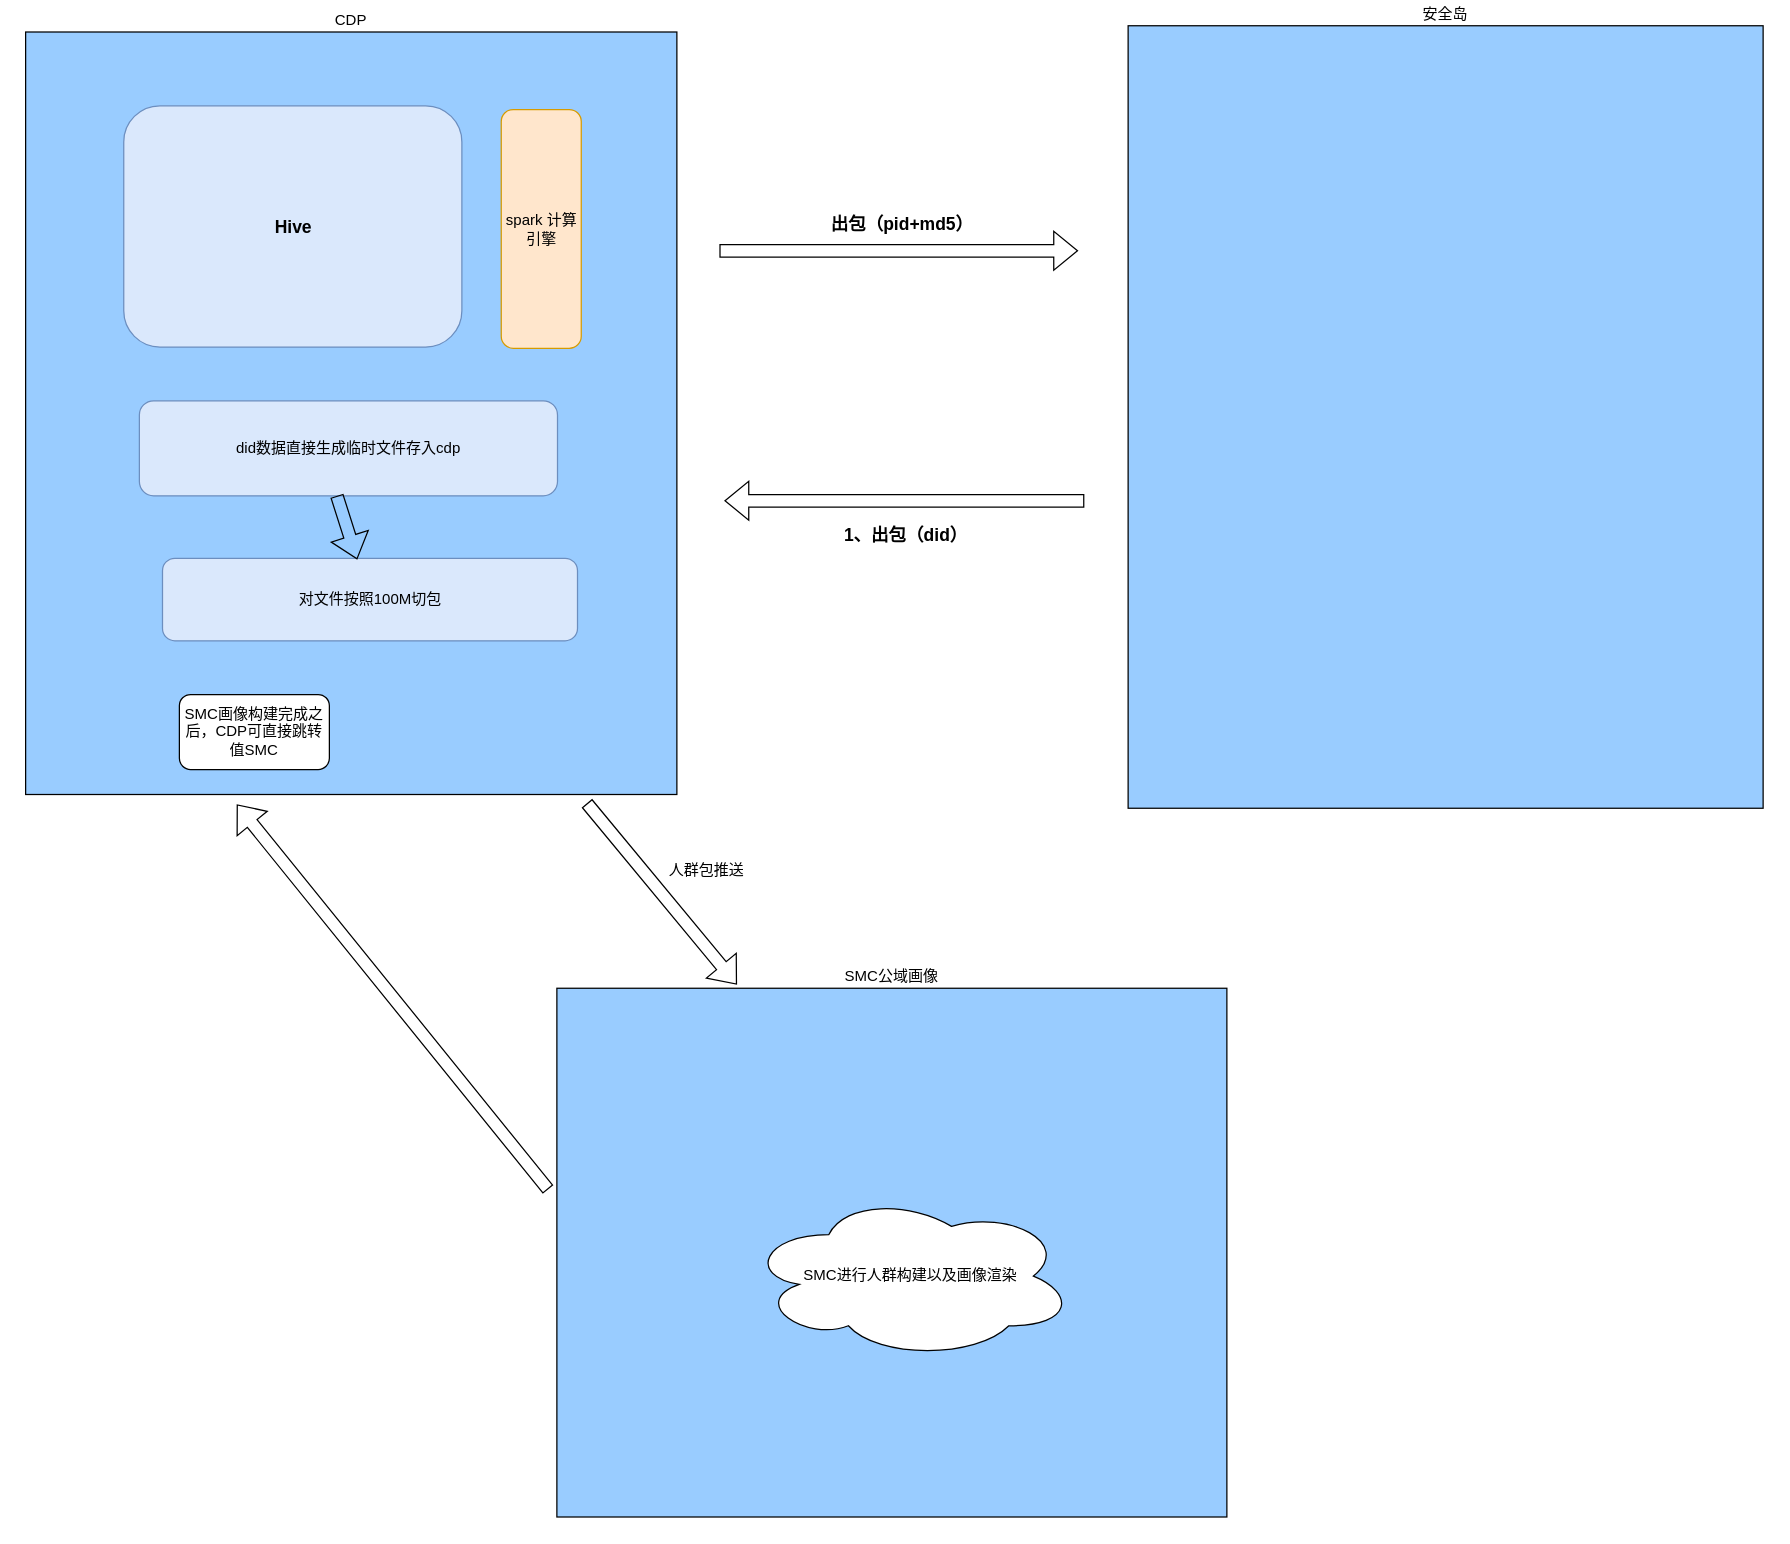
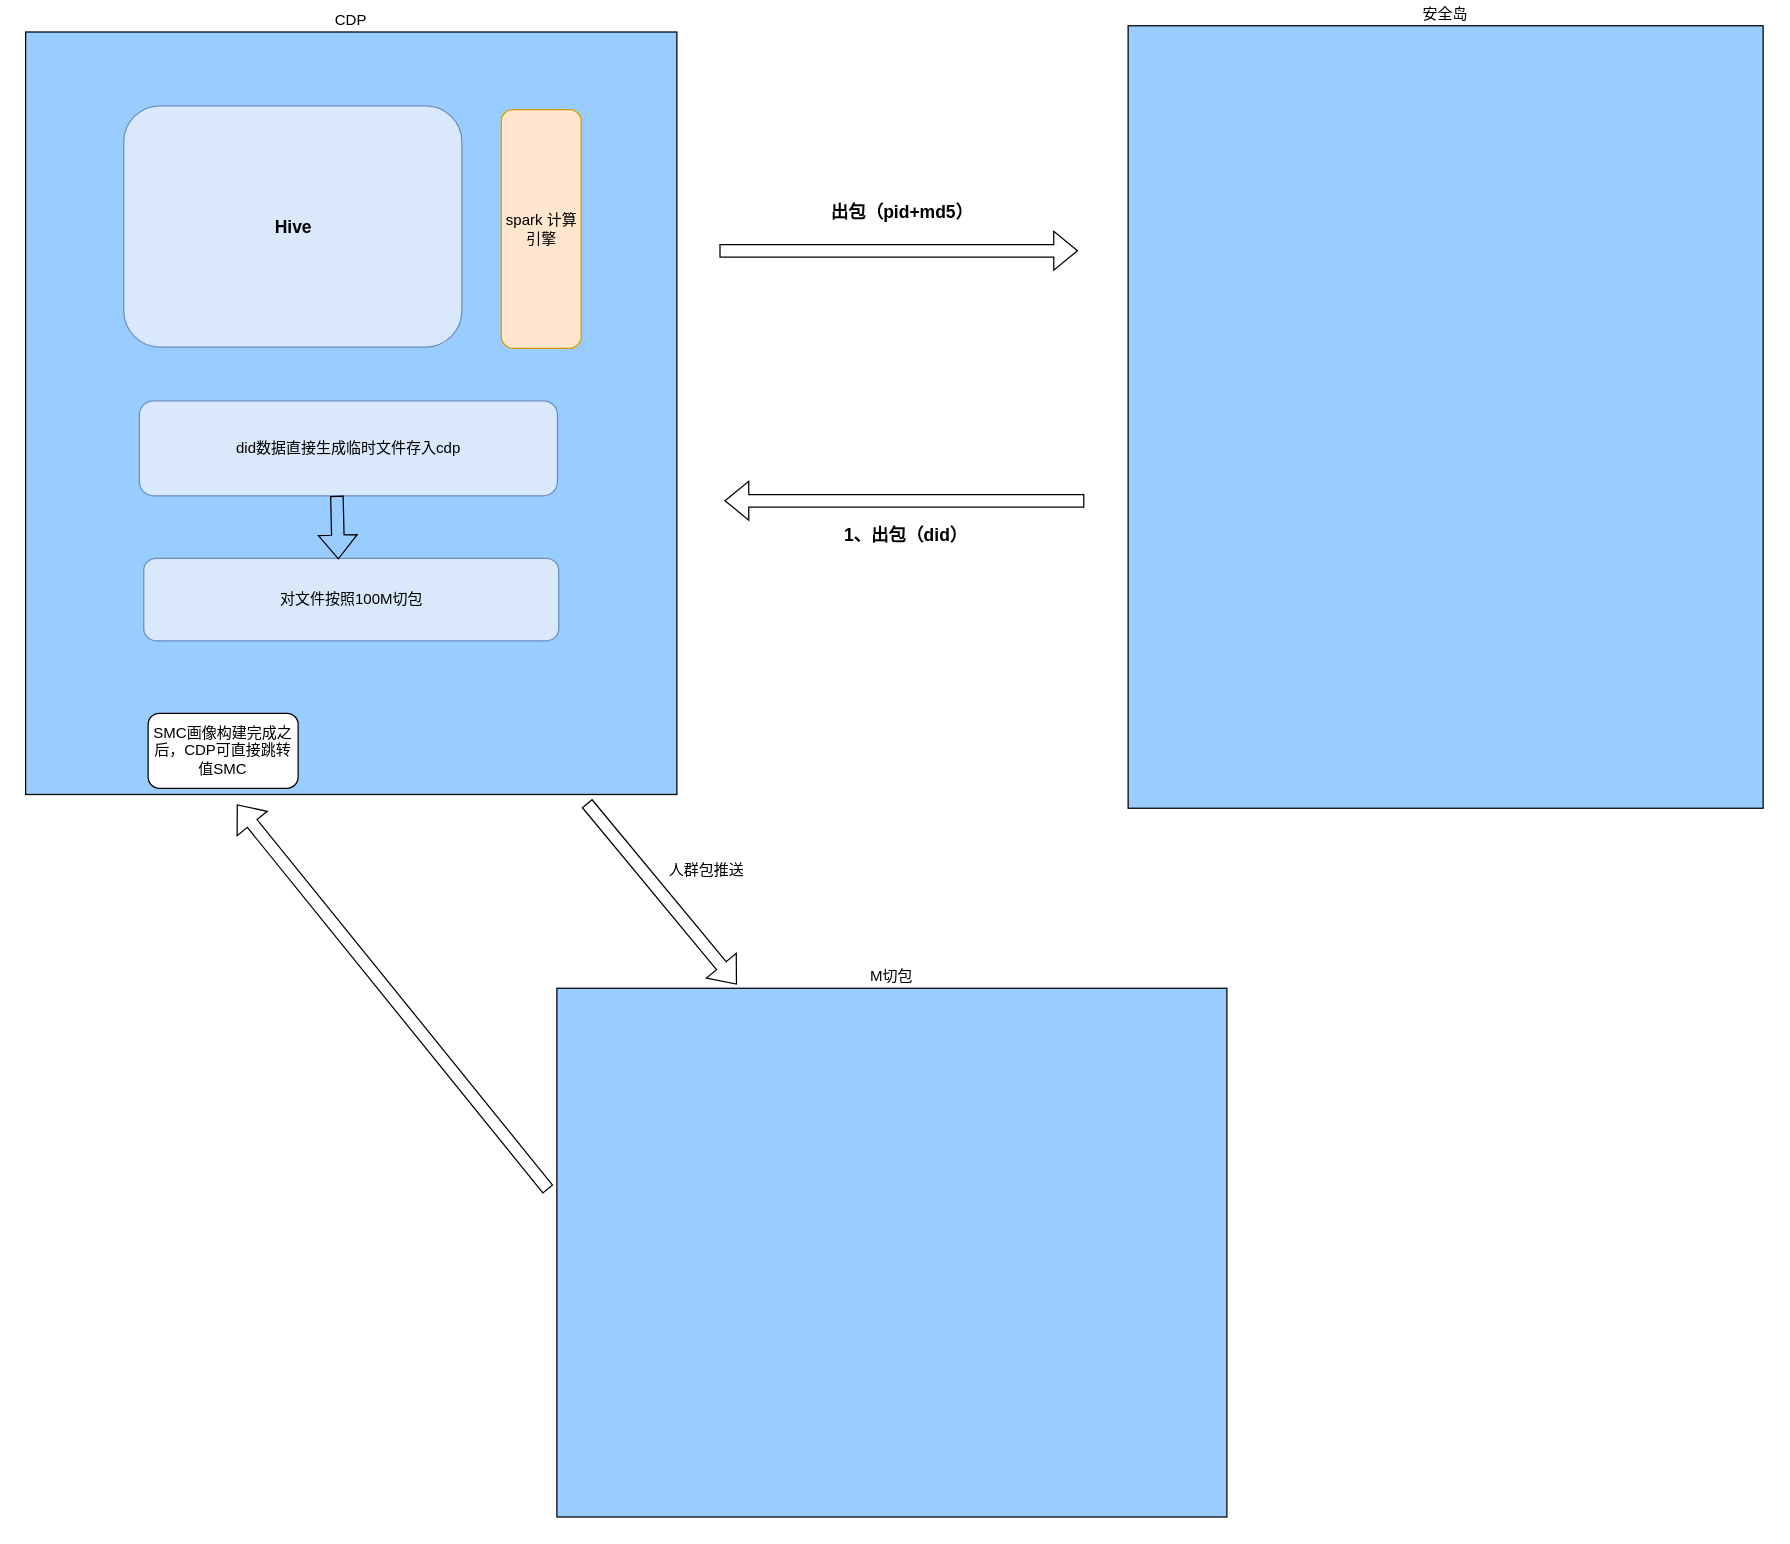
(903, 224) -> (903, 212)
(370, 599) -> (351, 599)
(254, 732) -> (223, 751)
(892, 975) -> (892, 975)
(911, 1276) -> none
